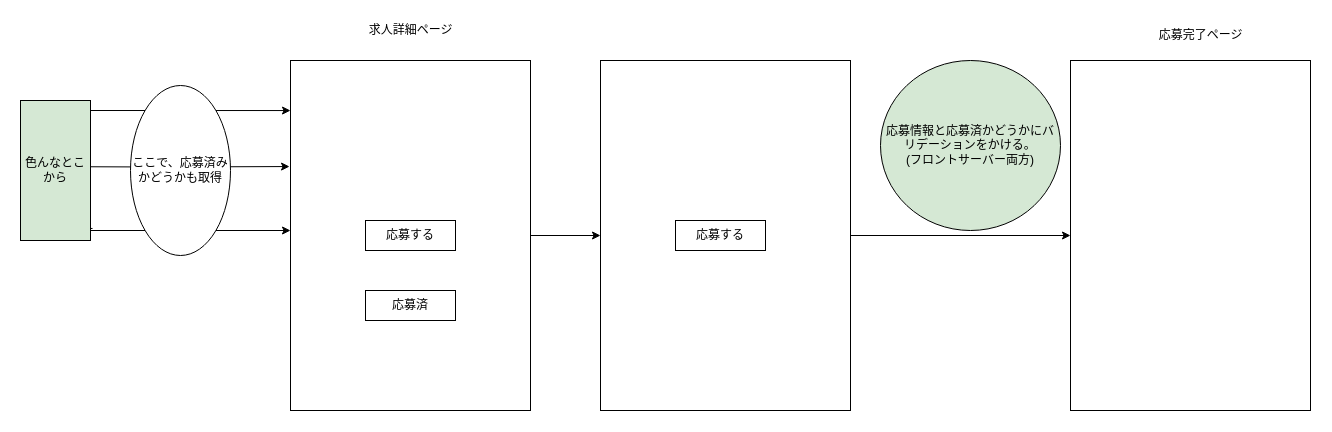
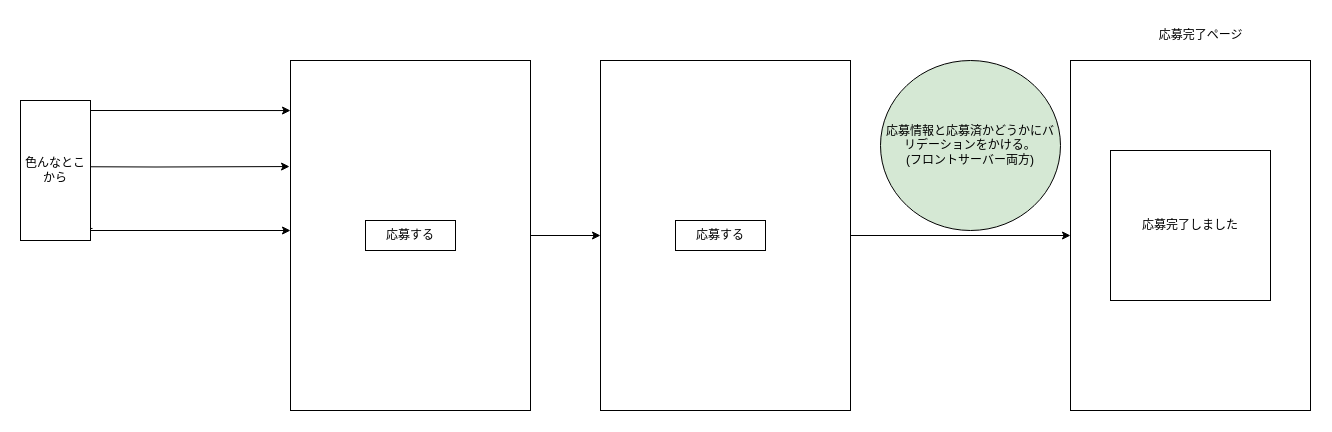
(411, 31) -> none
(56, 171) -> (56, 171)
(181, 171) -> none
none -> (1191, 226)
(411, 306) -> none
